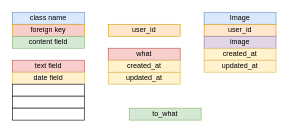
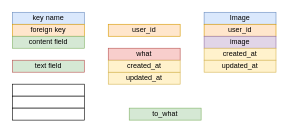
(48, 18) -> (48, 18)
(48, 30) -> (48, 30)
(48, 66) -> (48, 66)
(48, 78) -> none
